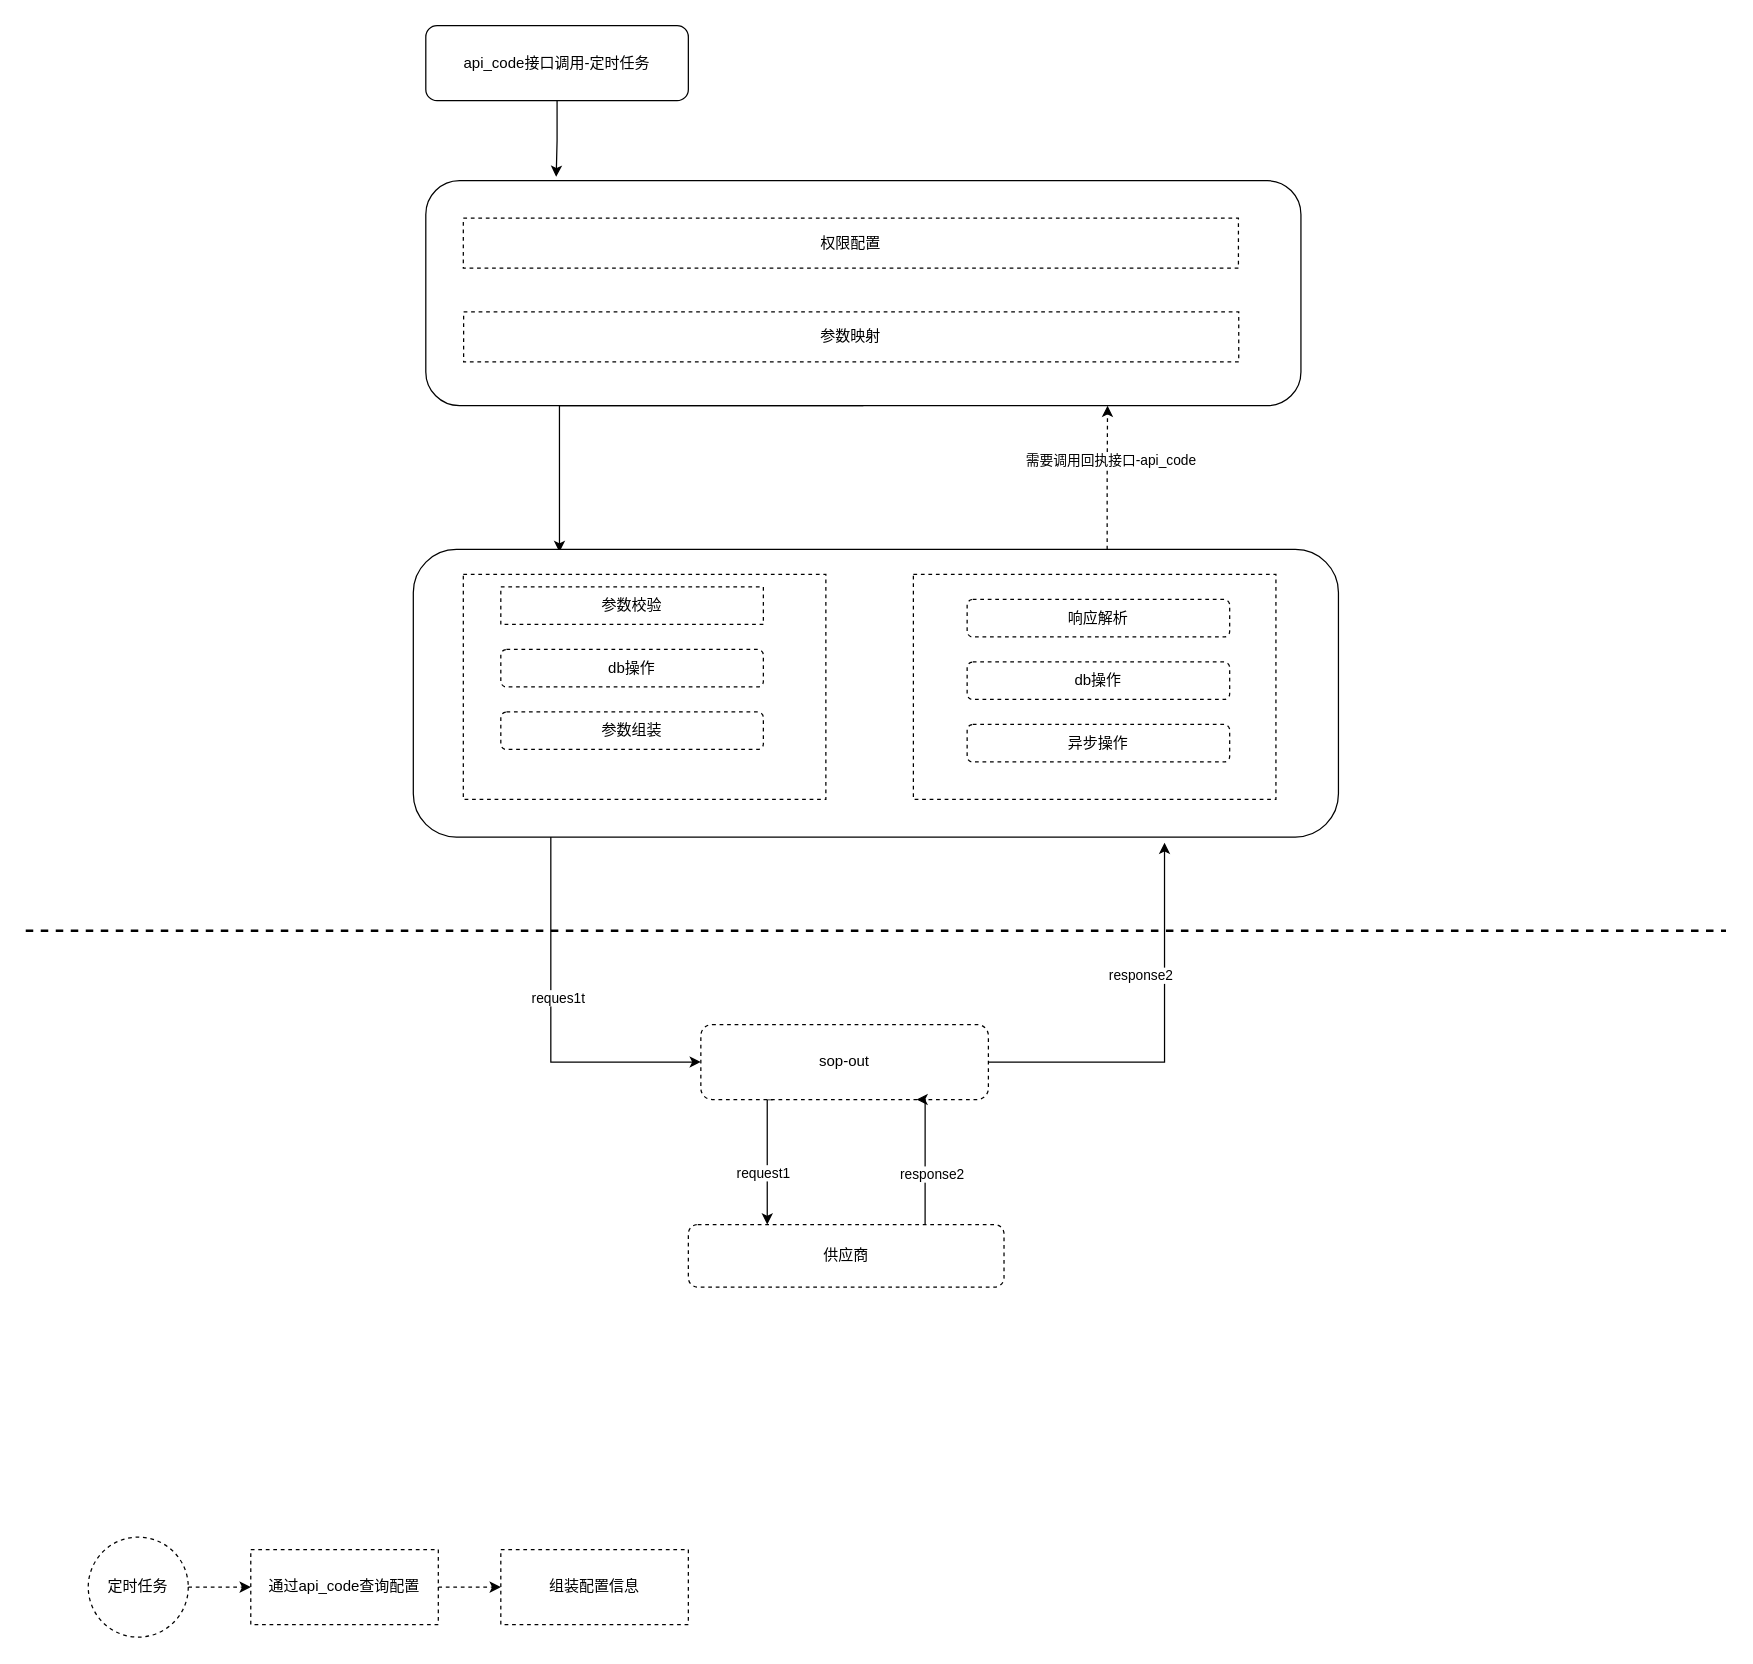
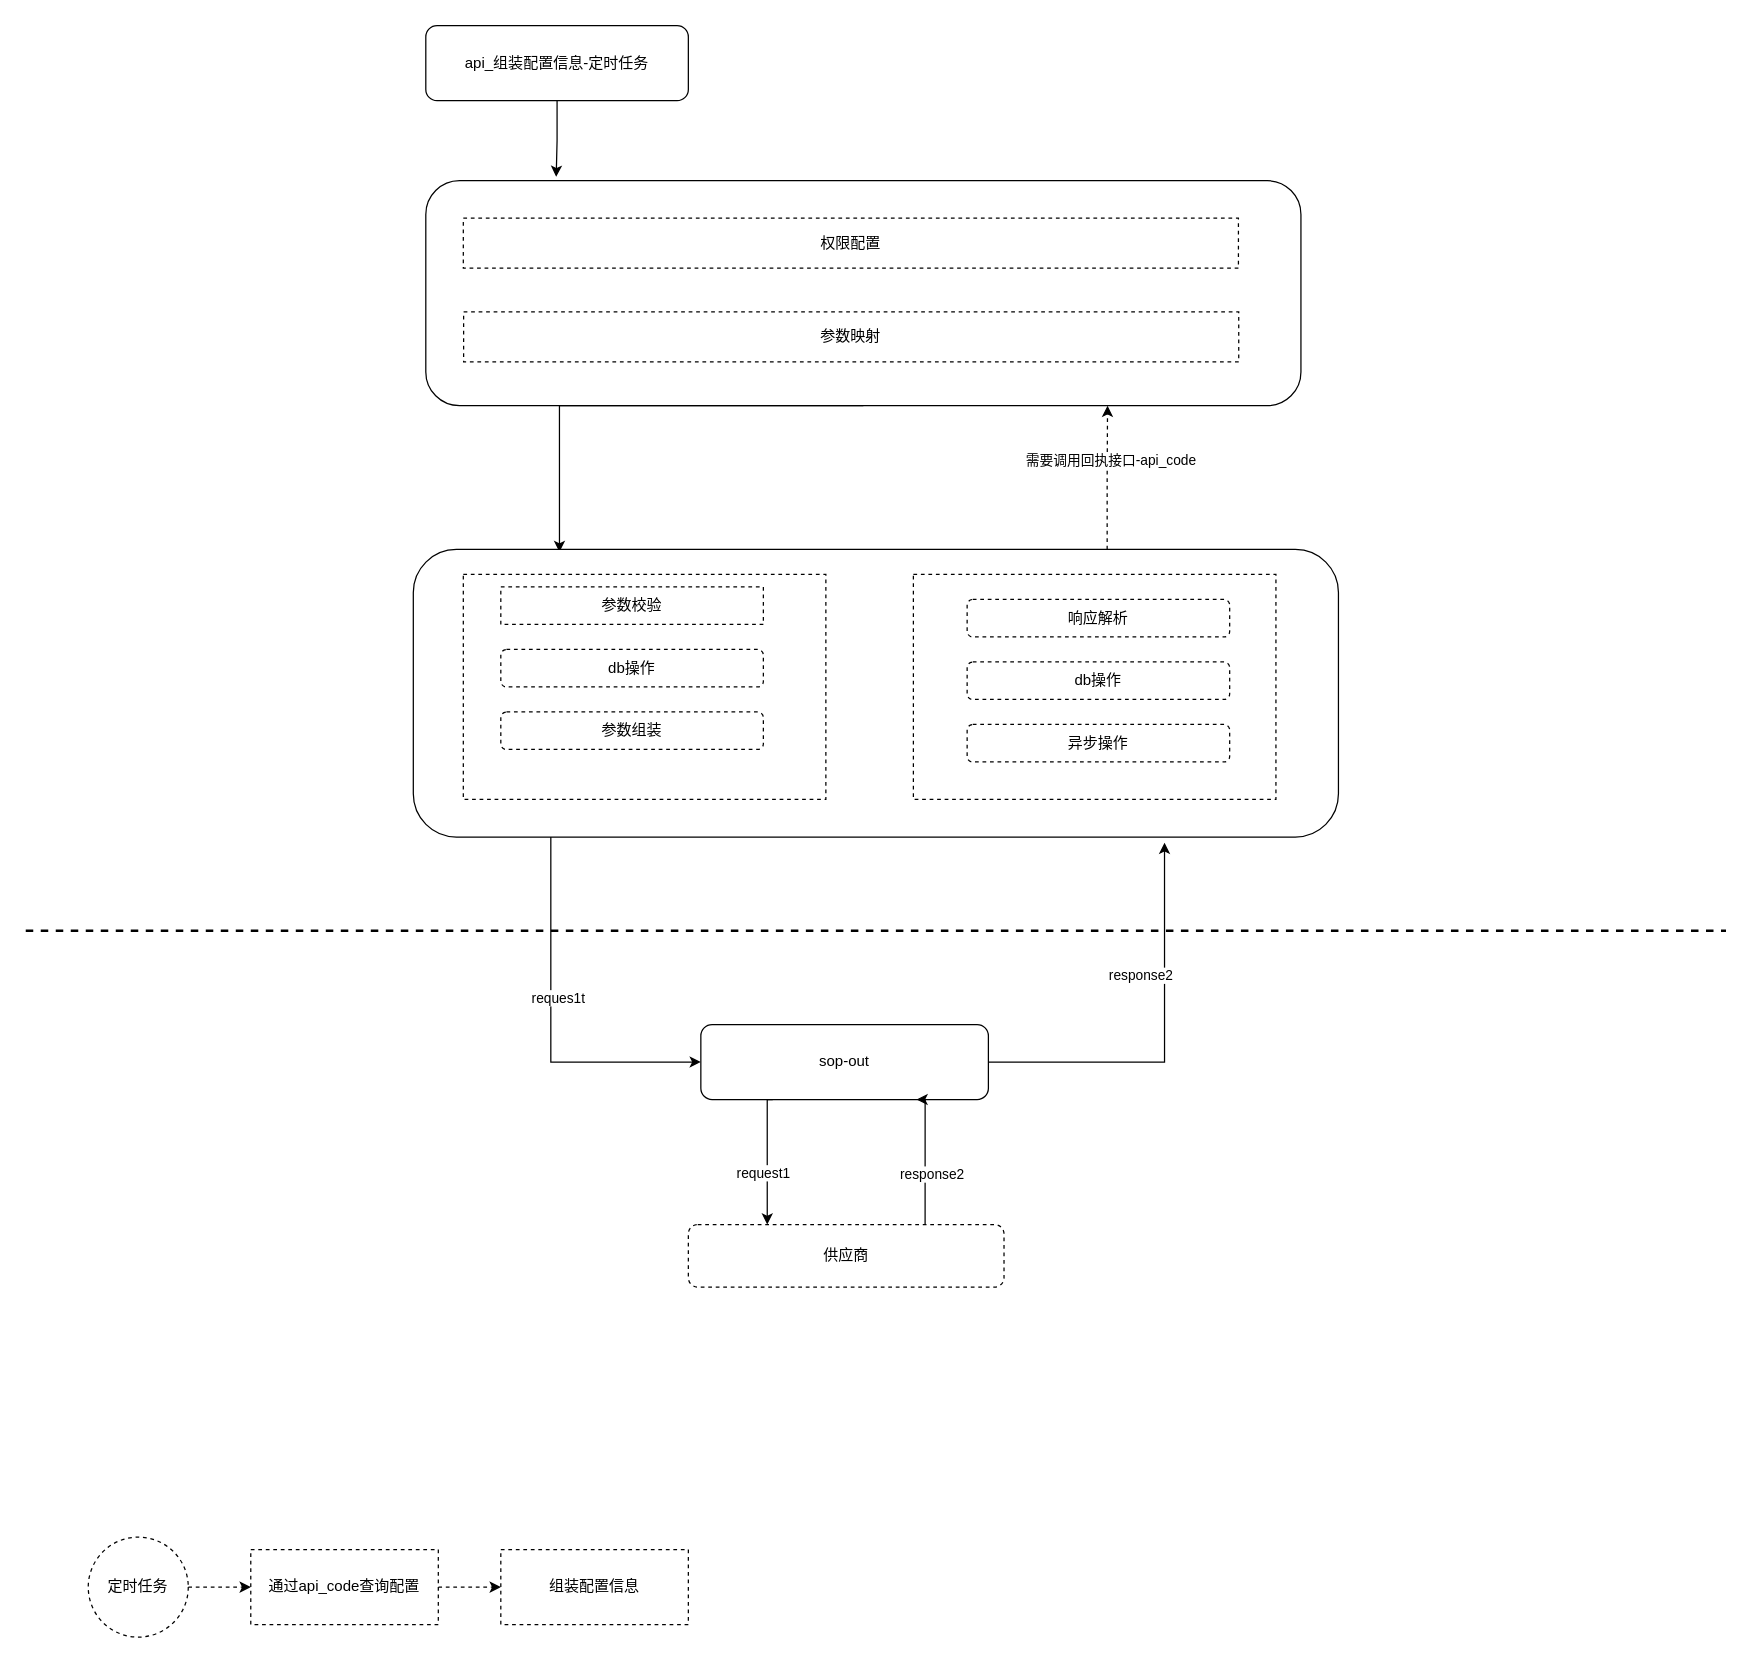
(557, 63) -> (557, 63)
(844, 1062) -> (844, 1062)
